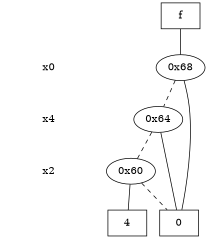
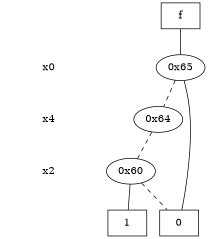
(181, 68) -> (181, 68)
(169, 171) -> none
(127, 223) -> (127, 223)
